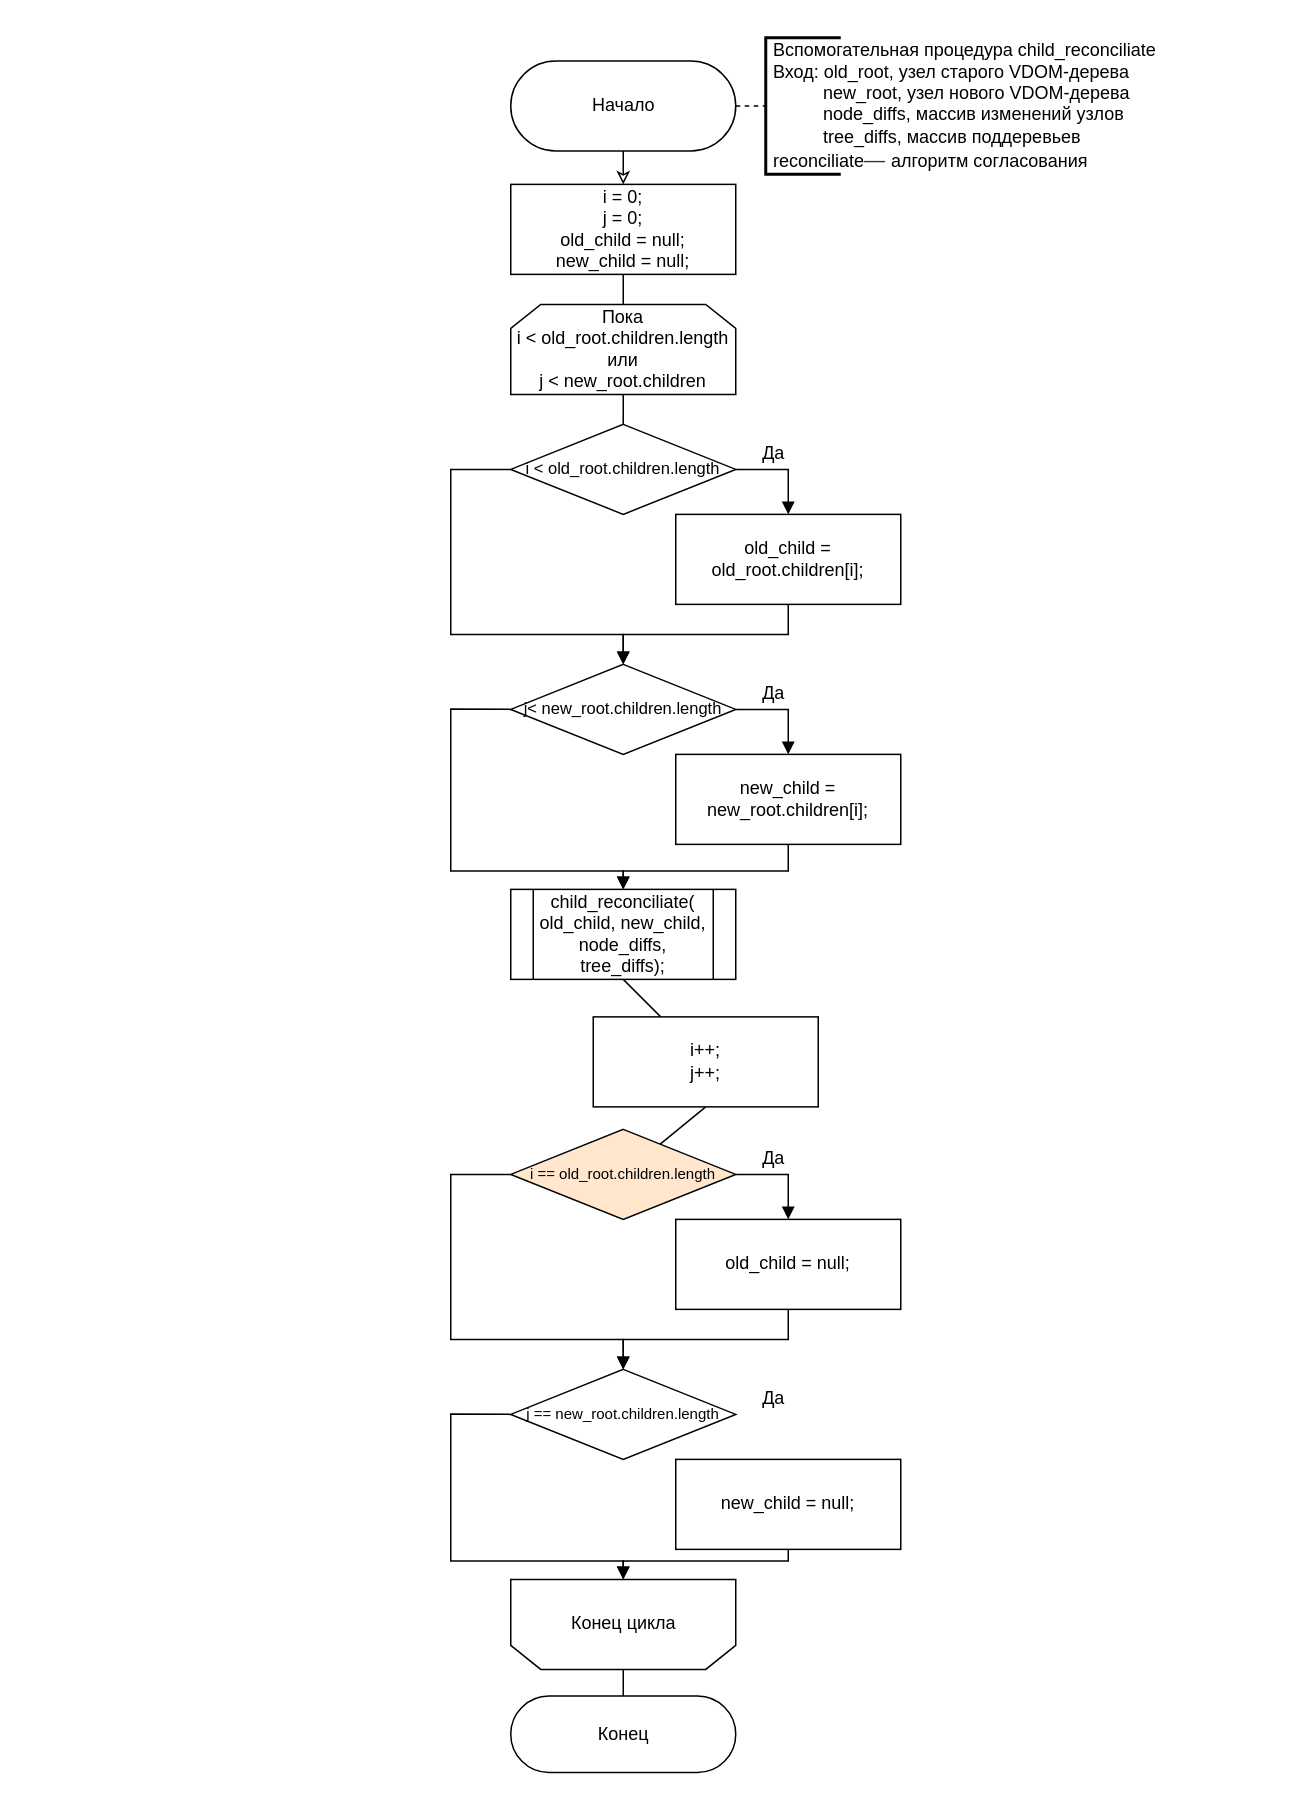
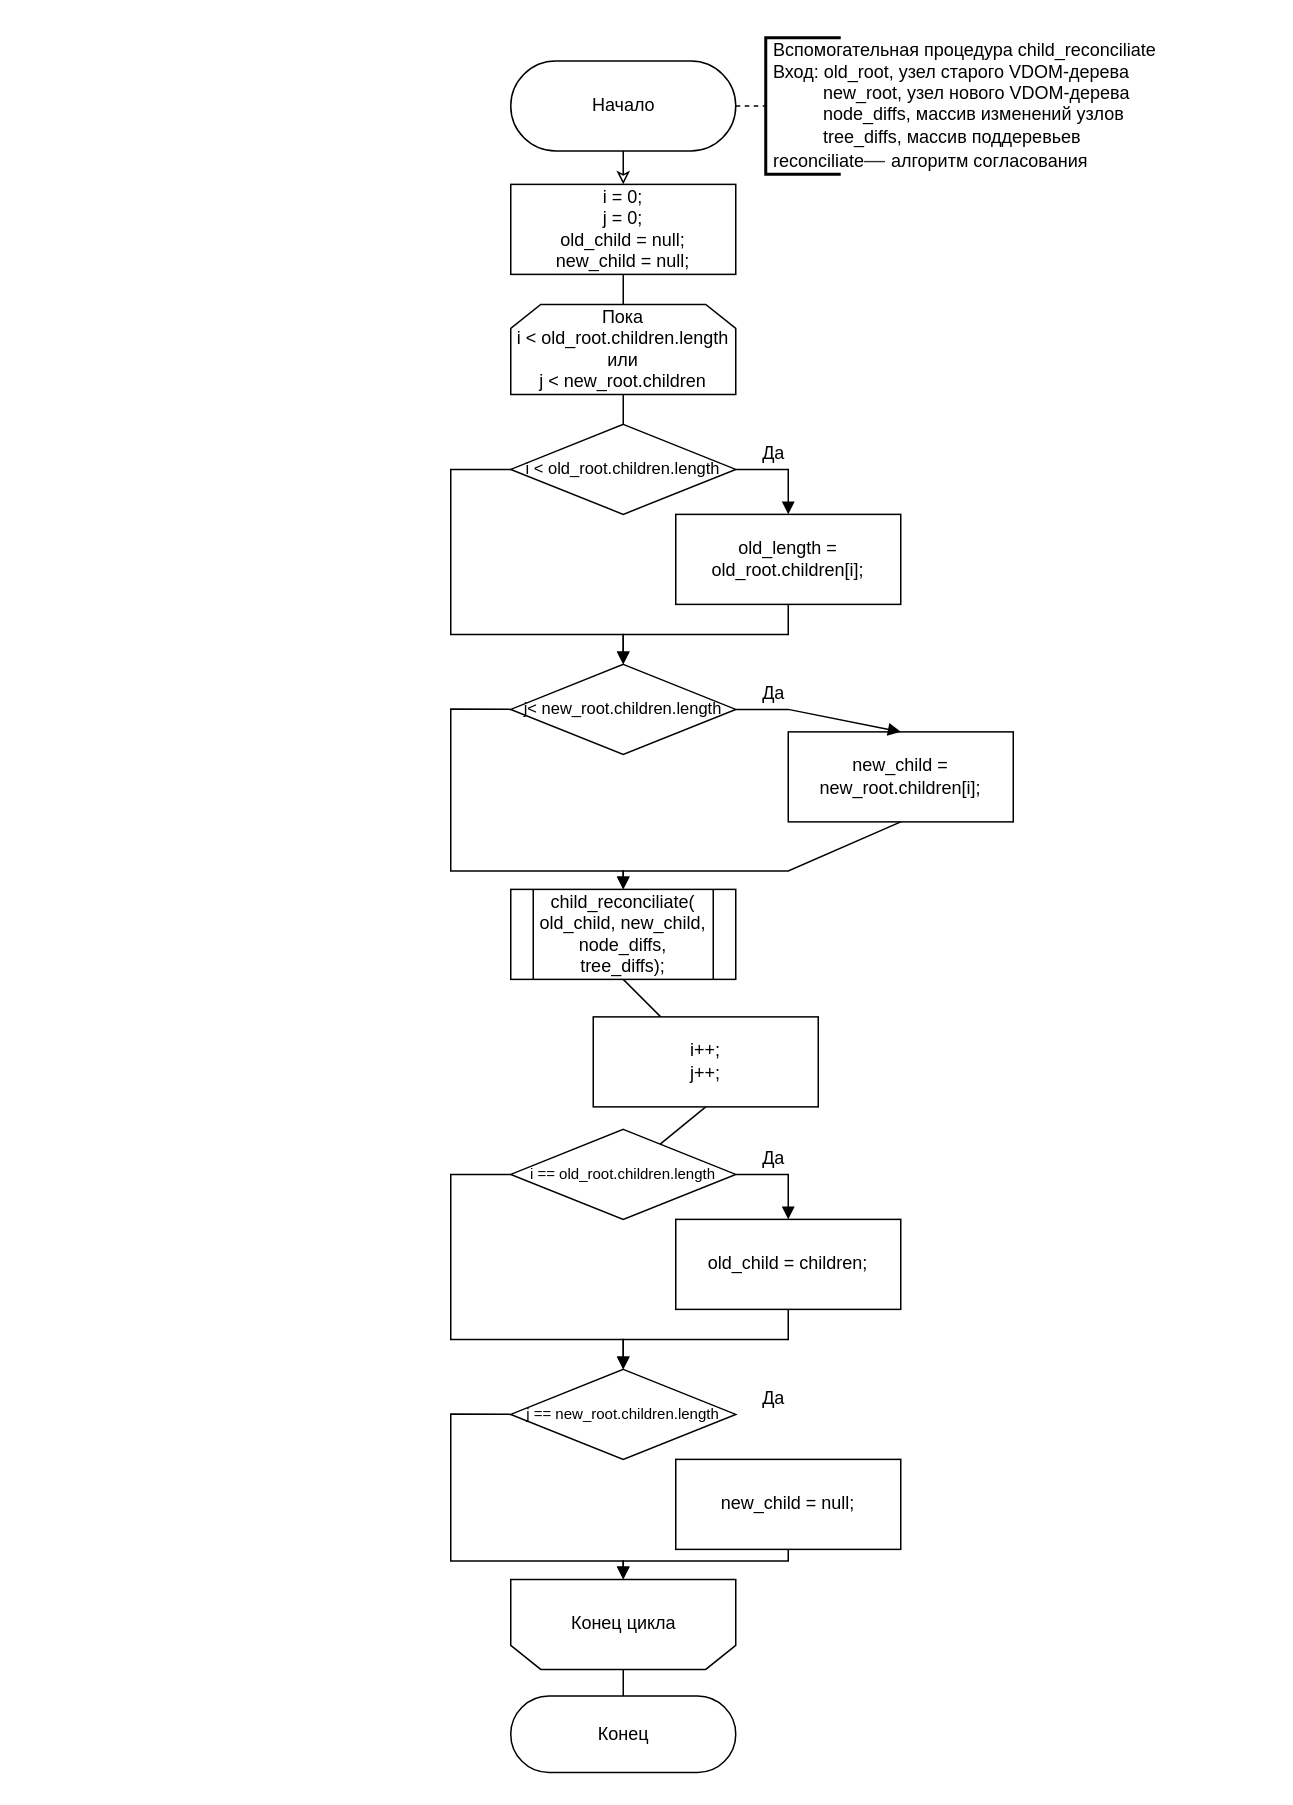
(788, 559) -> (788, 559)
(788, 799) -> (901, 777)
(623, 1174) -> (623, 1174)
(788, 1264) -> (788, 1264)
